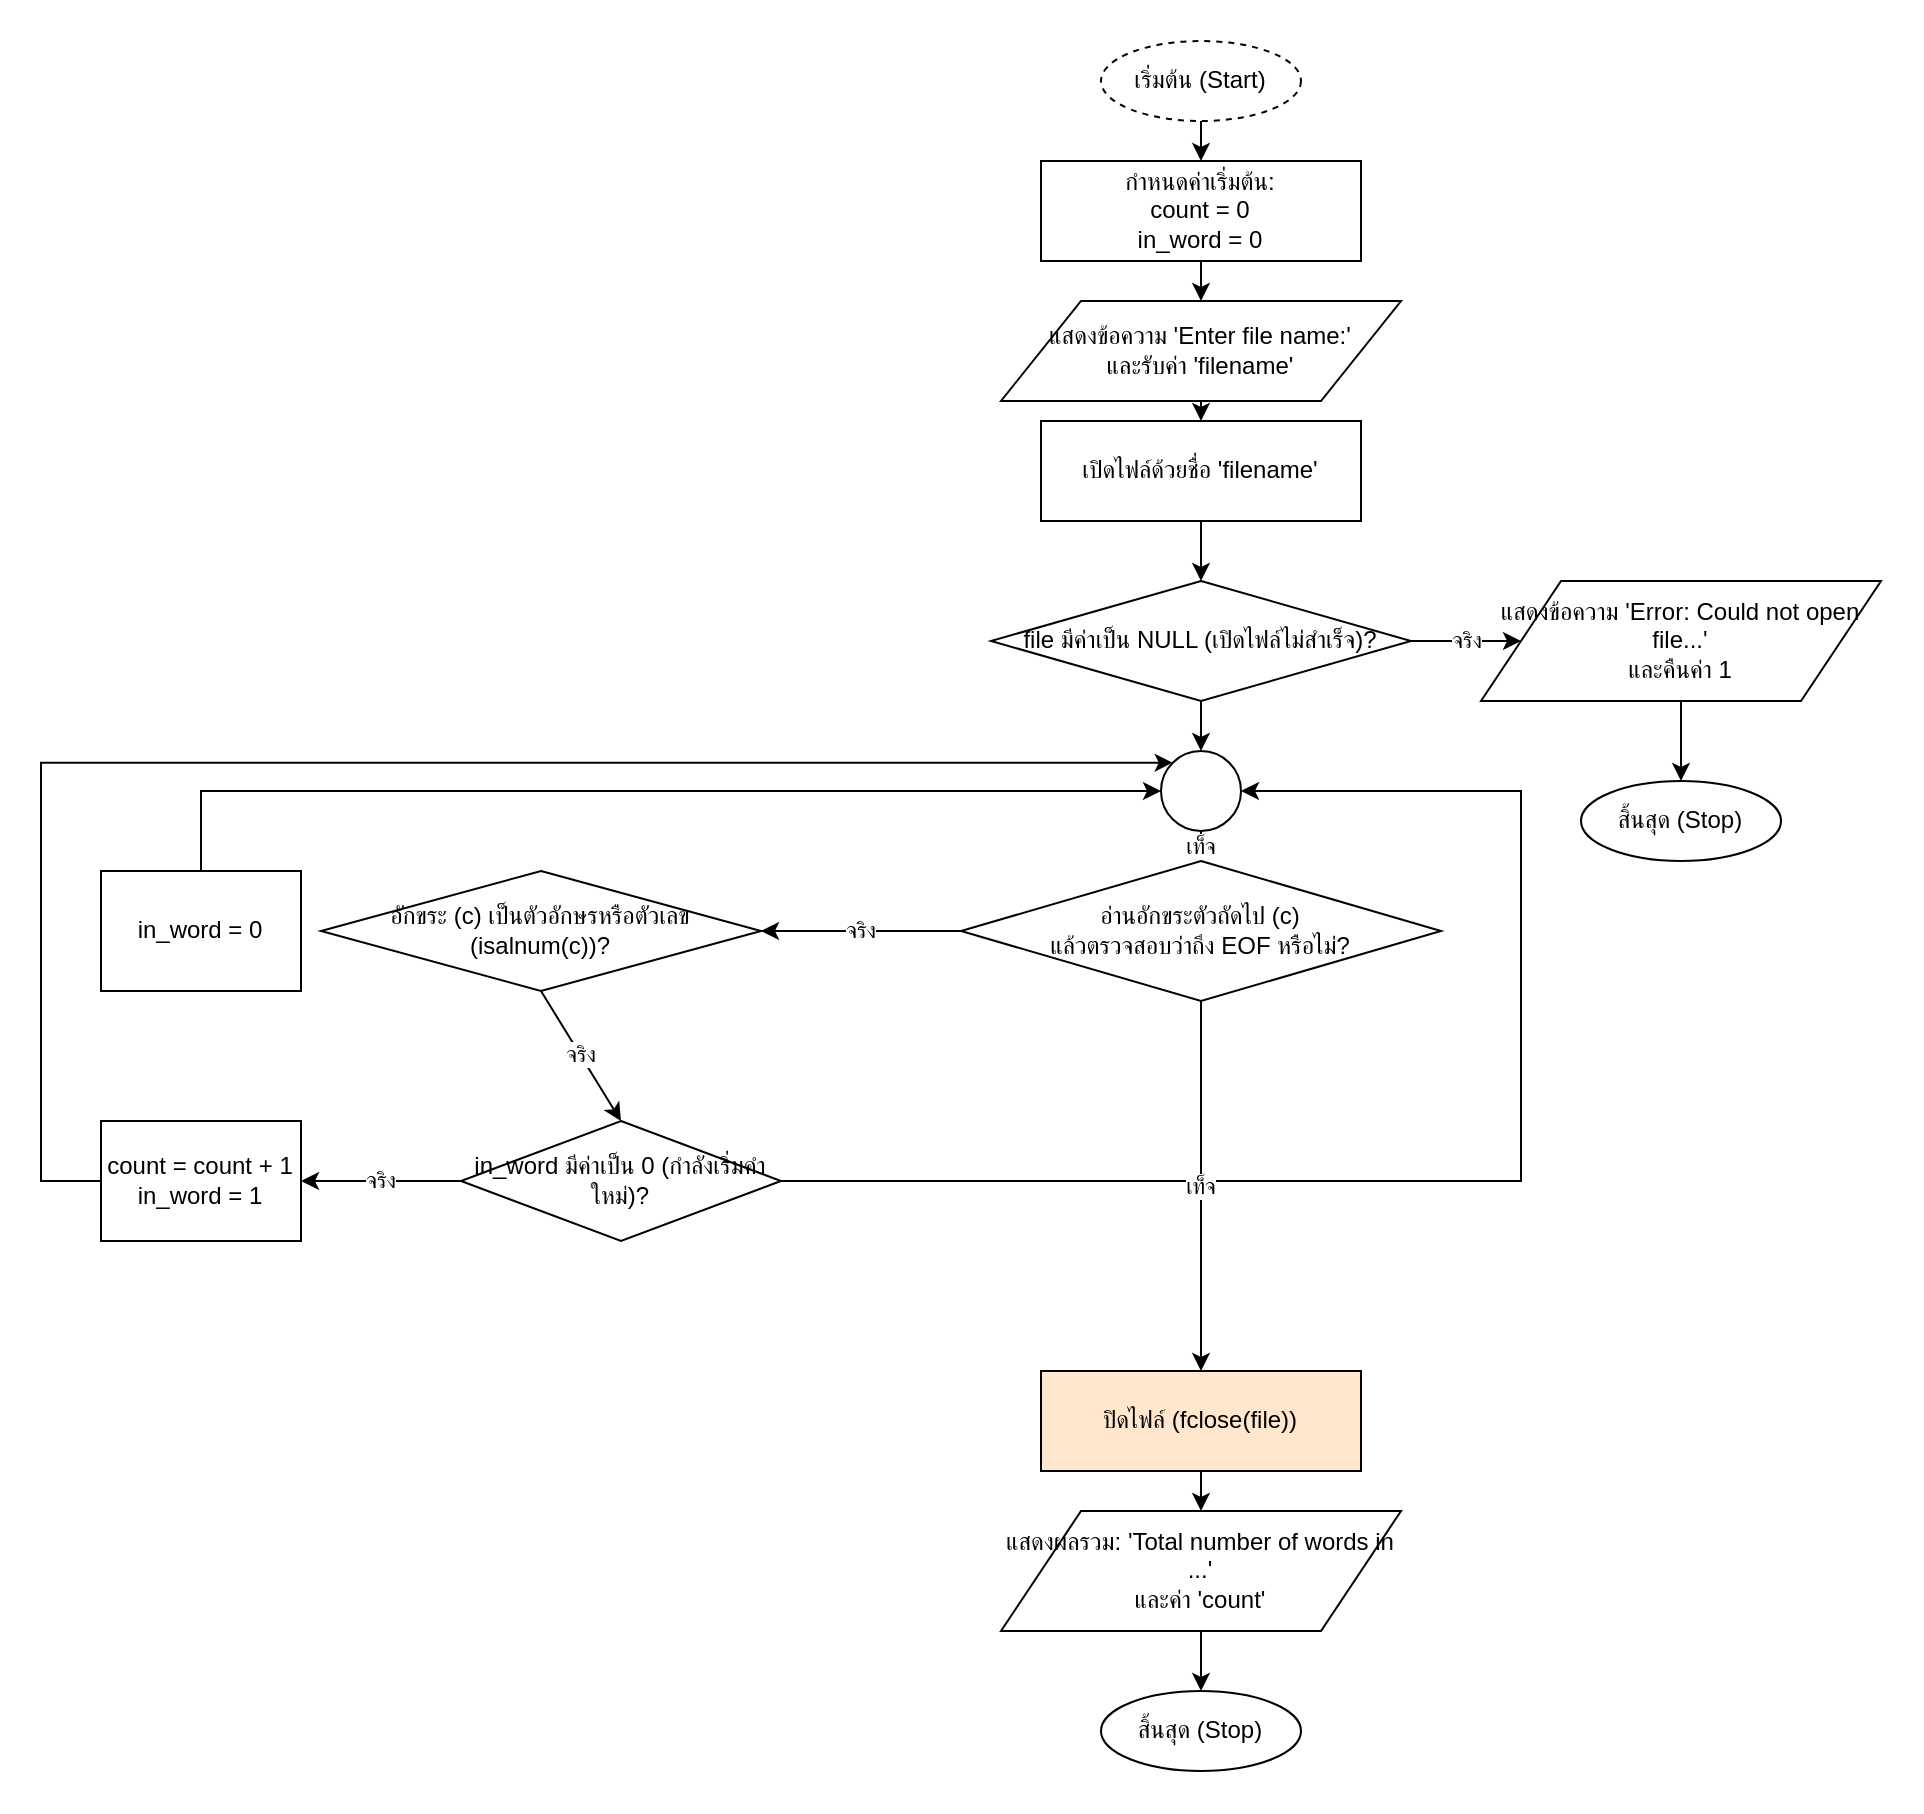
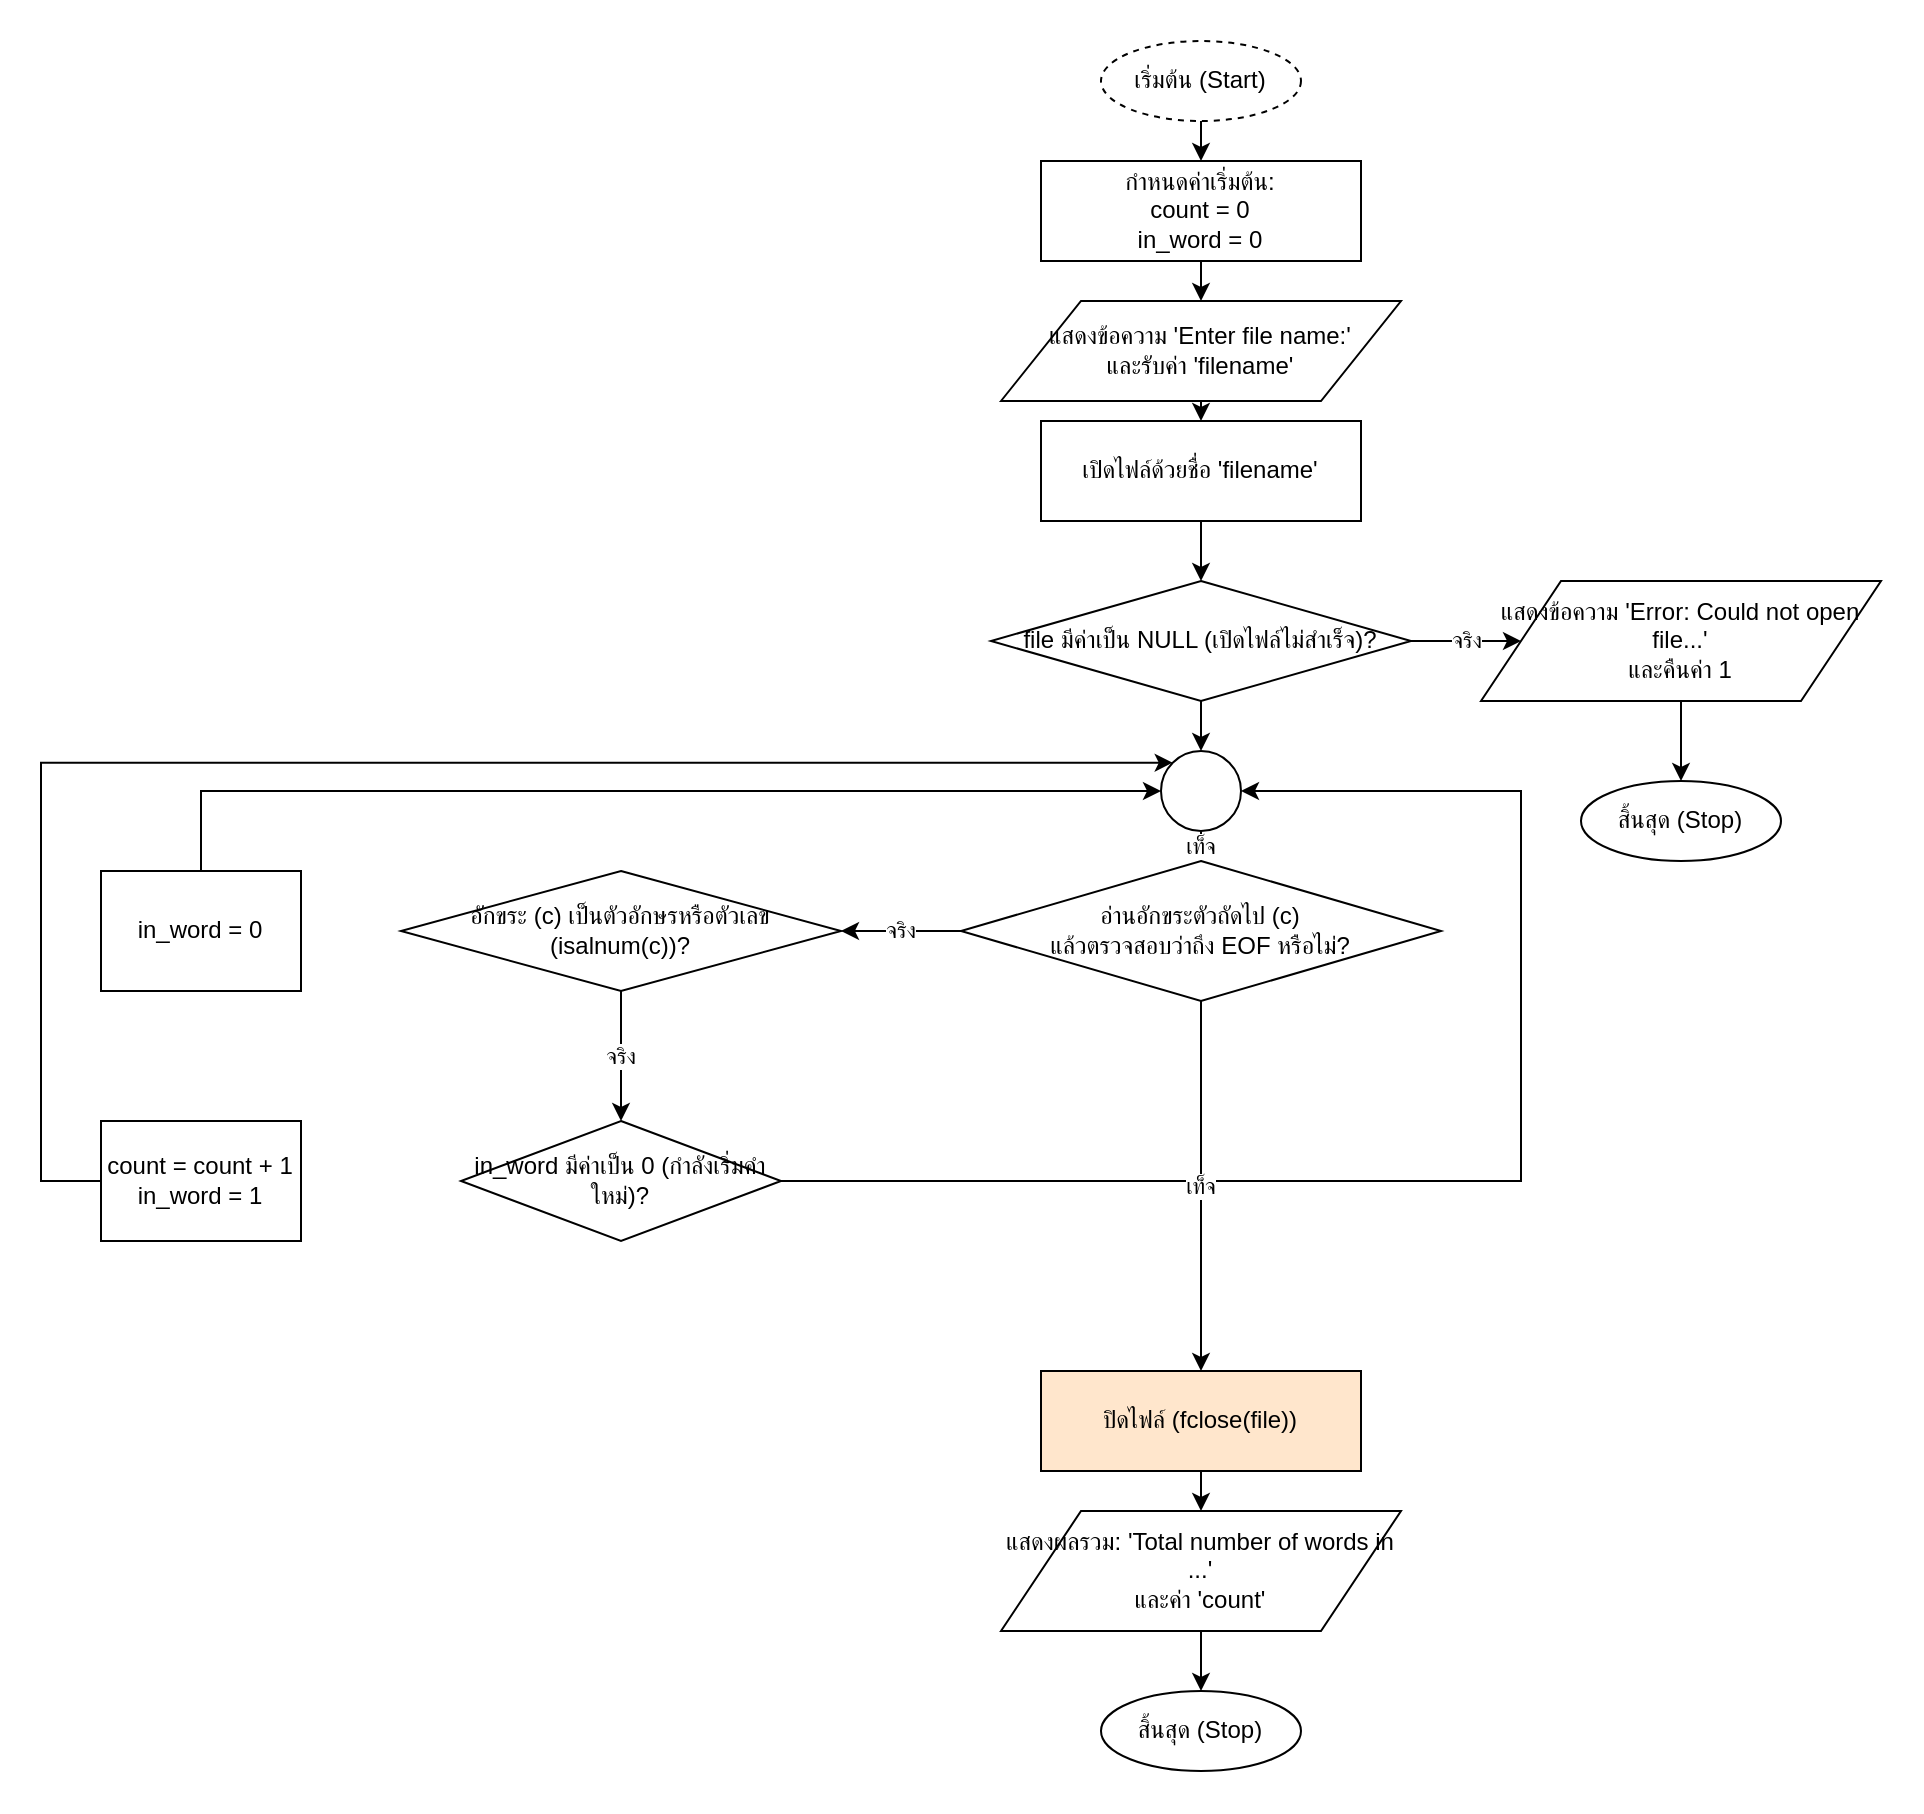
(541, 931) -> (621, 931)
(387, 1181) -> none
